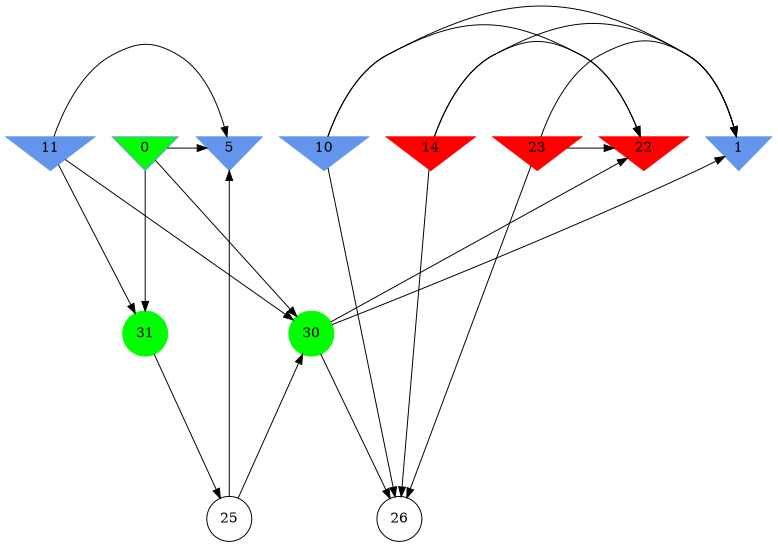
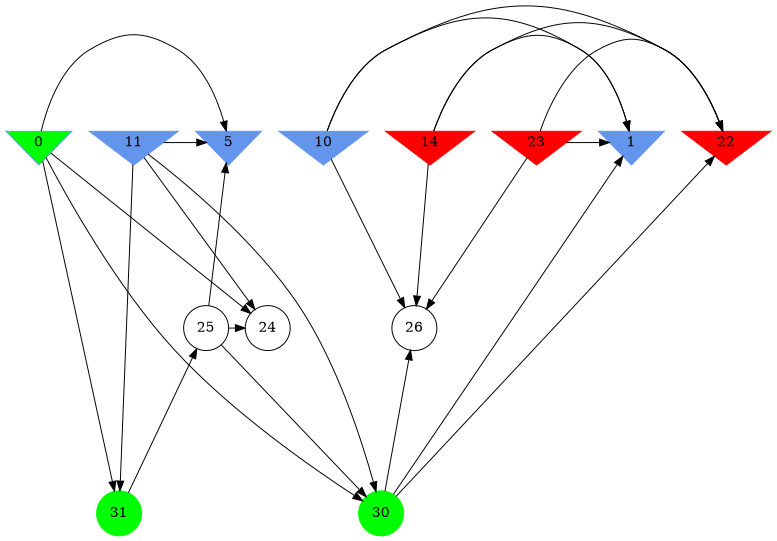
none -> (268, 328)
